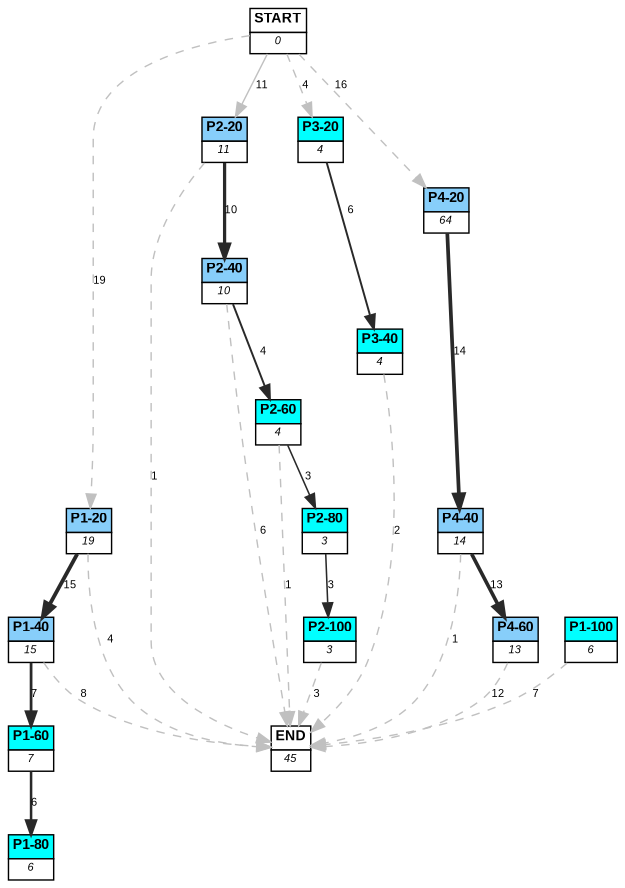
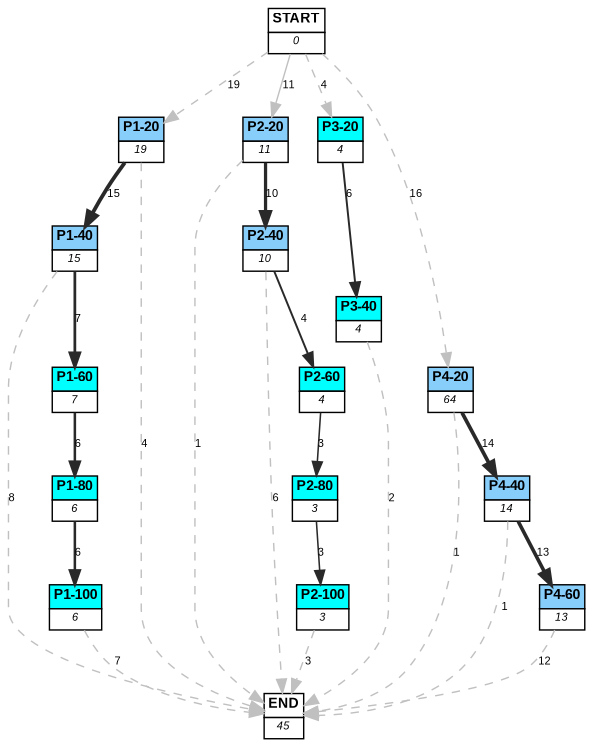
none -> (75, 546)
(284, 578) -> (445, 595)
